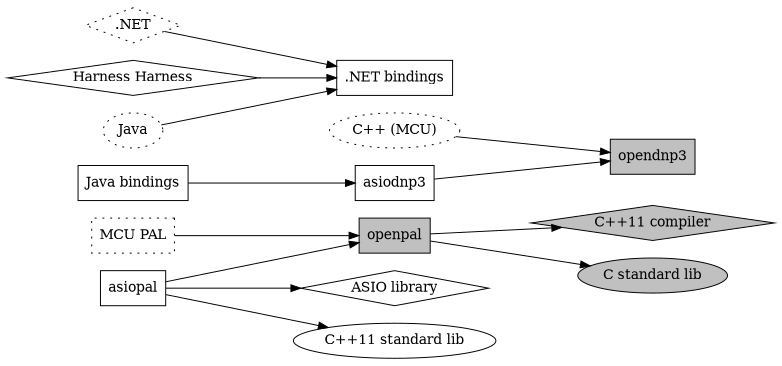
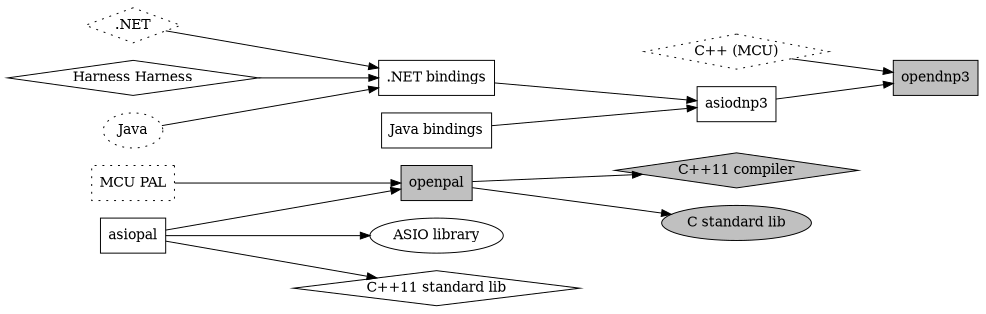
none -> (591, 91)
(395, 130) -> (737, 52)
(395, 288) -> (437, 236)
(395, 341) -> (437, 288)
